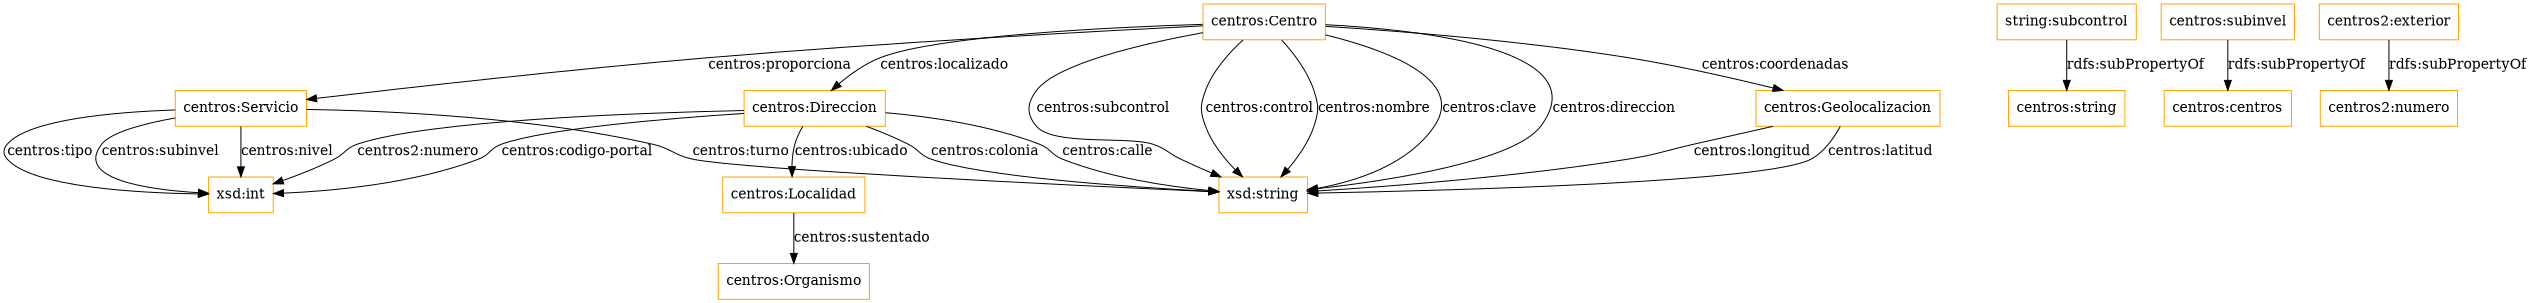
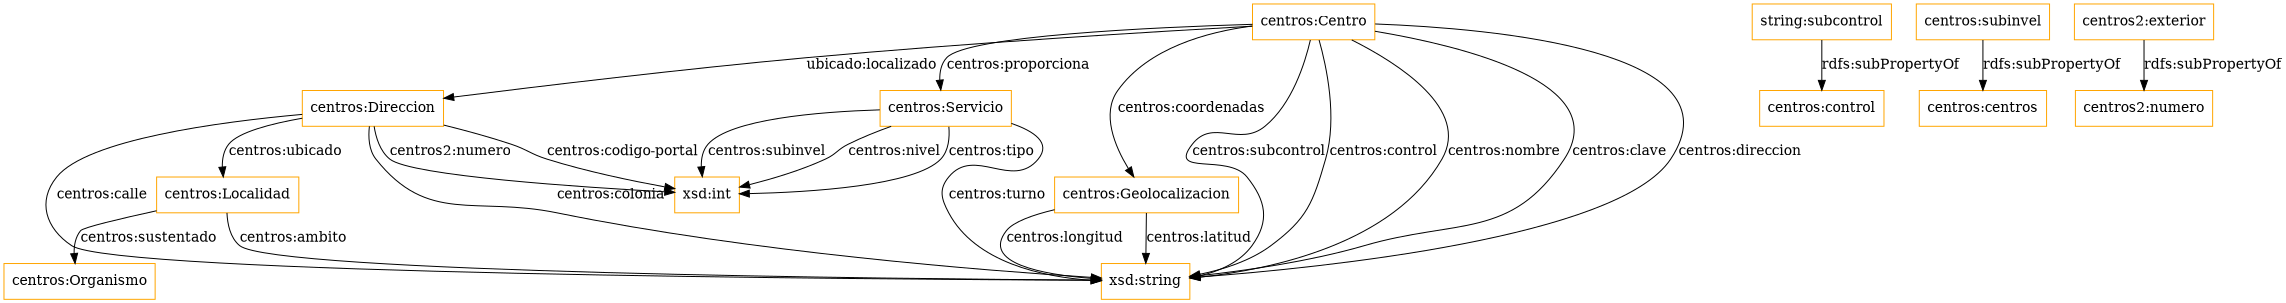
(944, 65) -> (872, 65)
(2067, 108) -> (1822, 108)
none -> (647, 273)
